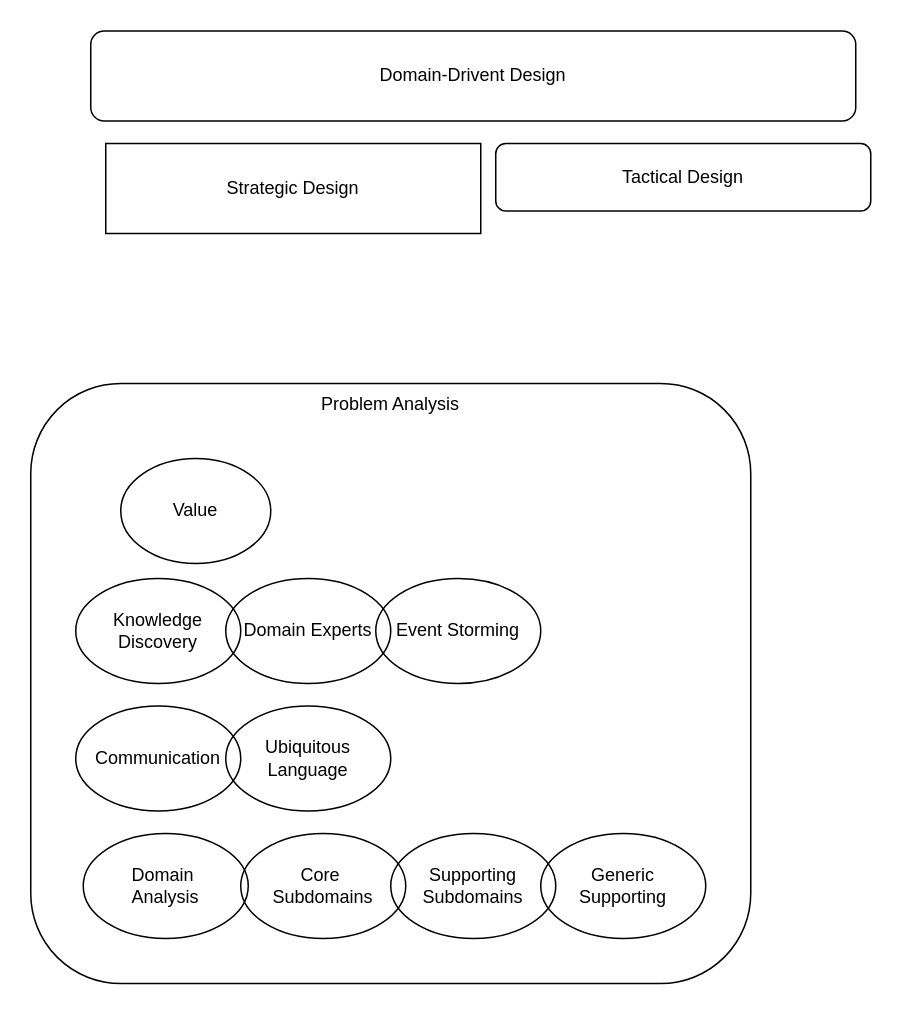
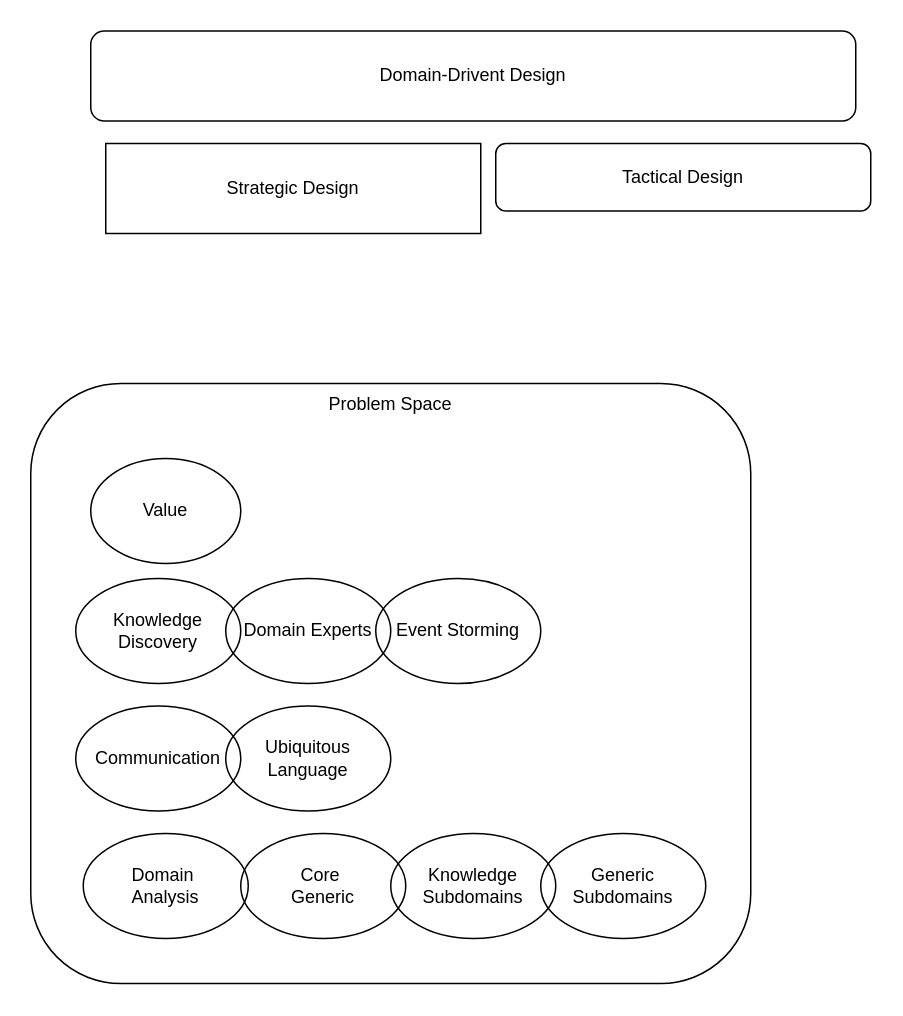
(391, 405) -> (391, 405)
(196, 511) -> (166, 511)
(323, 886) -> (323, 886)
(473, 886) -> (473, 886)
(623, 886) -> (623, 886)
